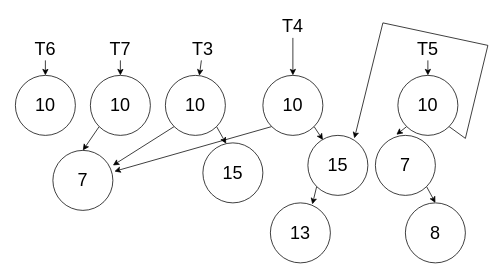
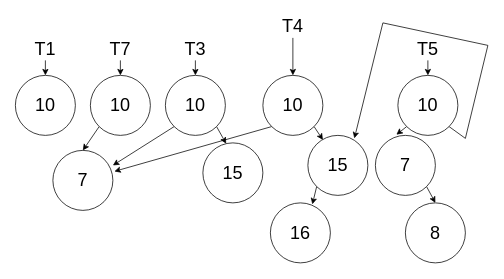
(45, 49) -> (45, 49)
(203, 49) -> (195, 49)
(300, 233) -> (300, 233)
